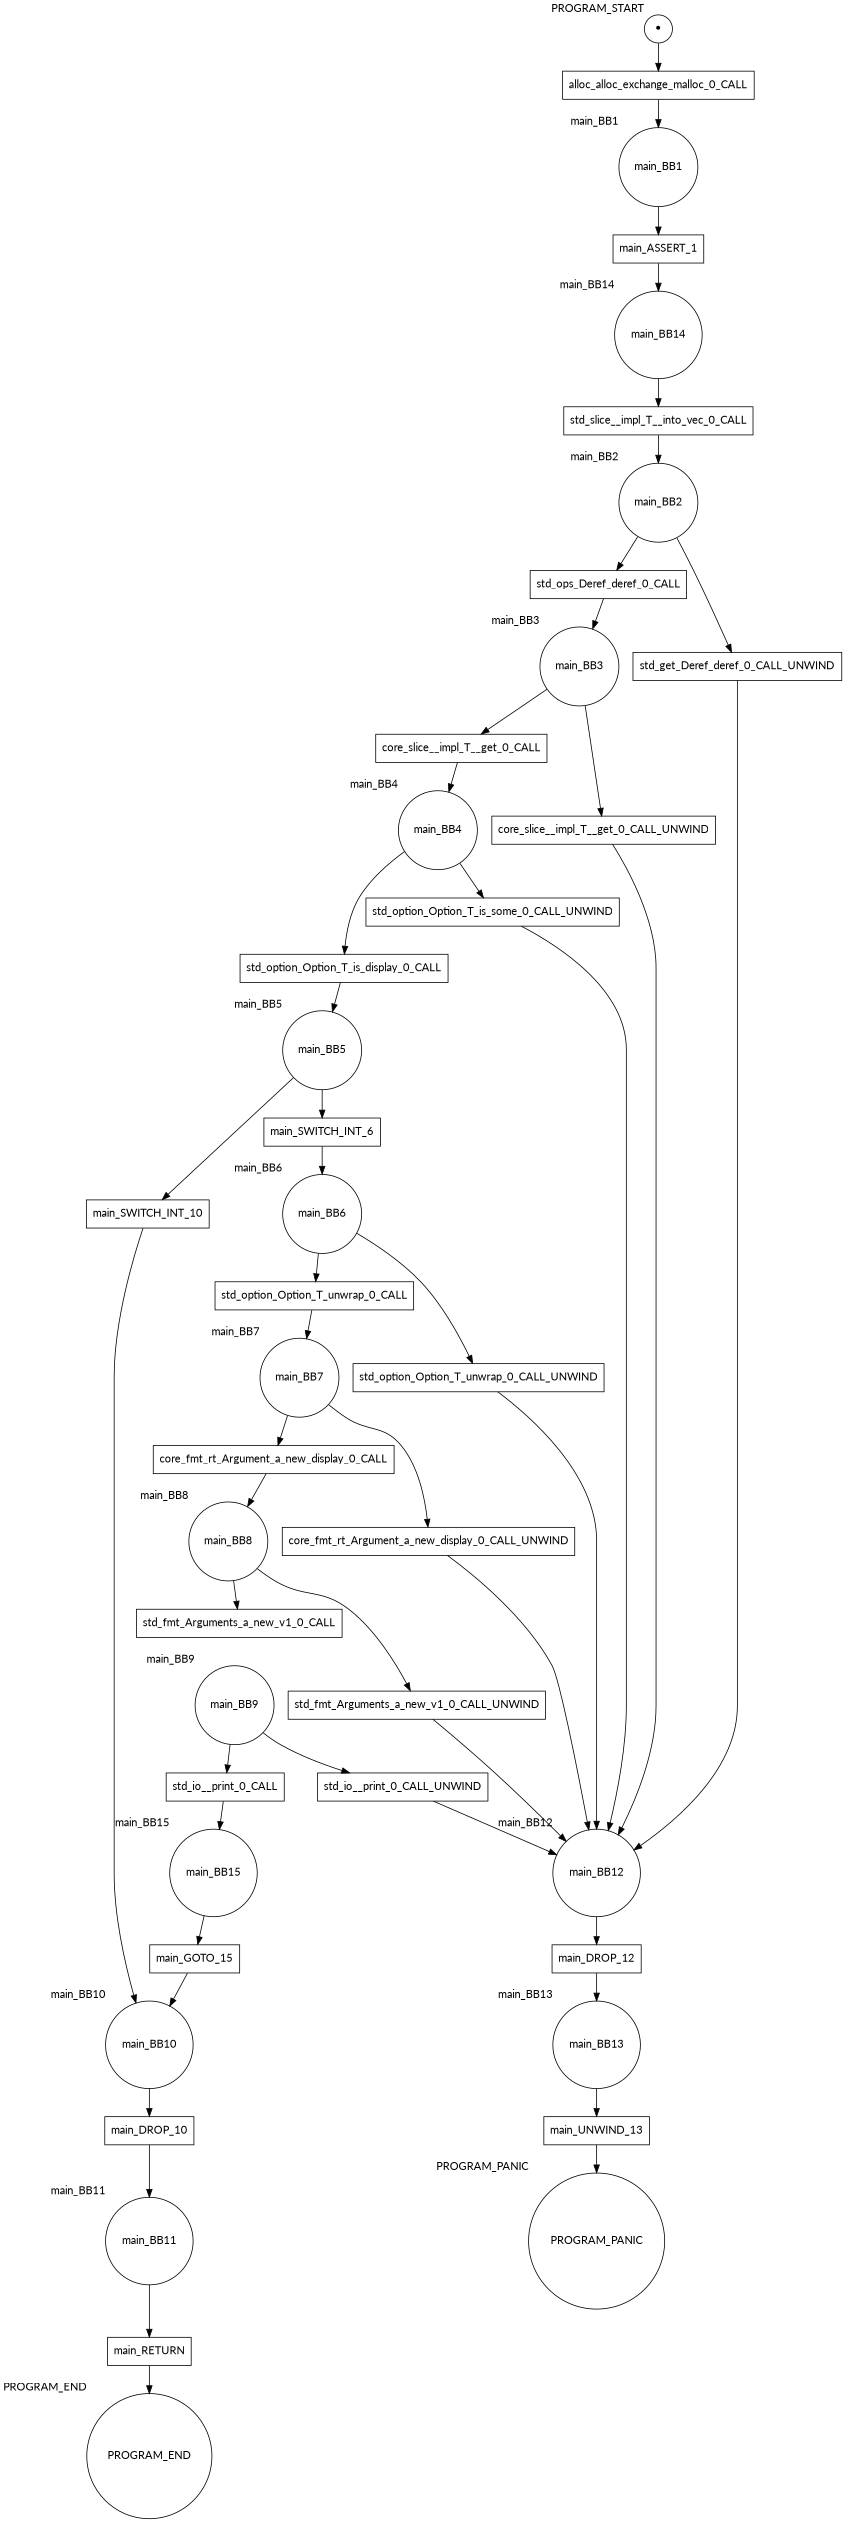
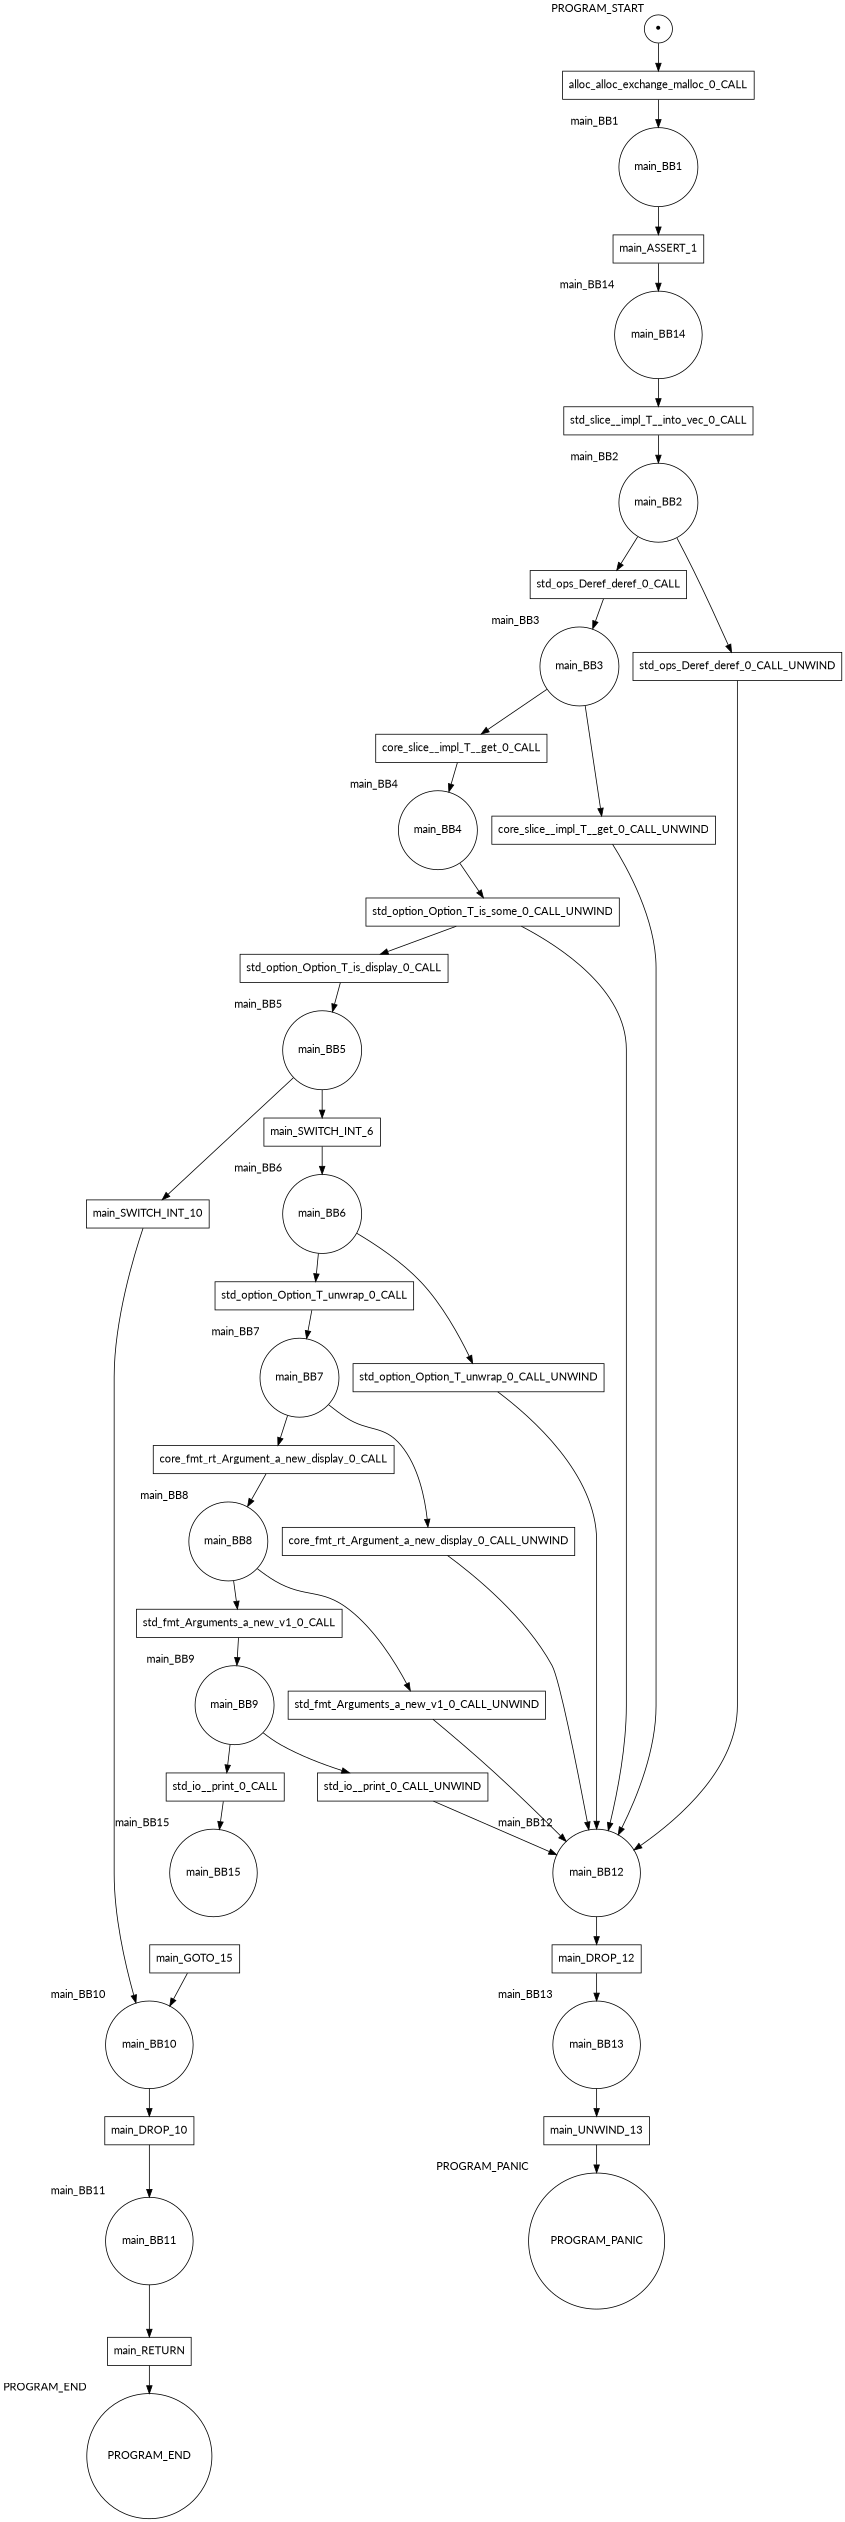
(737, 666) -> (737, 666)
(363, 892) -> (422, 939)
none -> (238, 1648)
(202, 1926) -> none
